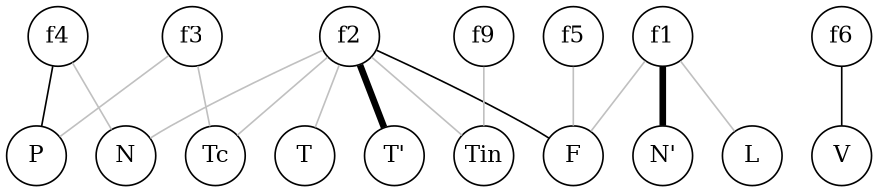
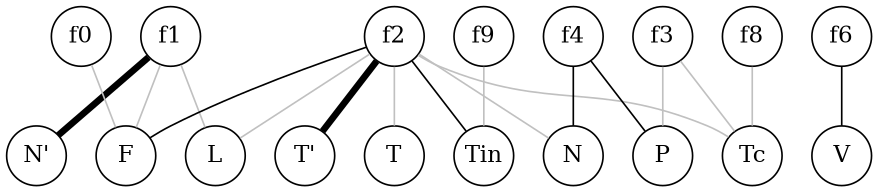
(573, 36) -> (81, 36)
none -> (752, 36)
(92, 96) -> (573, 86)
none -> (305, 96)
(417, 96) -> (439, 96)
